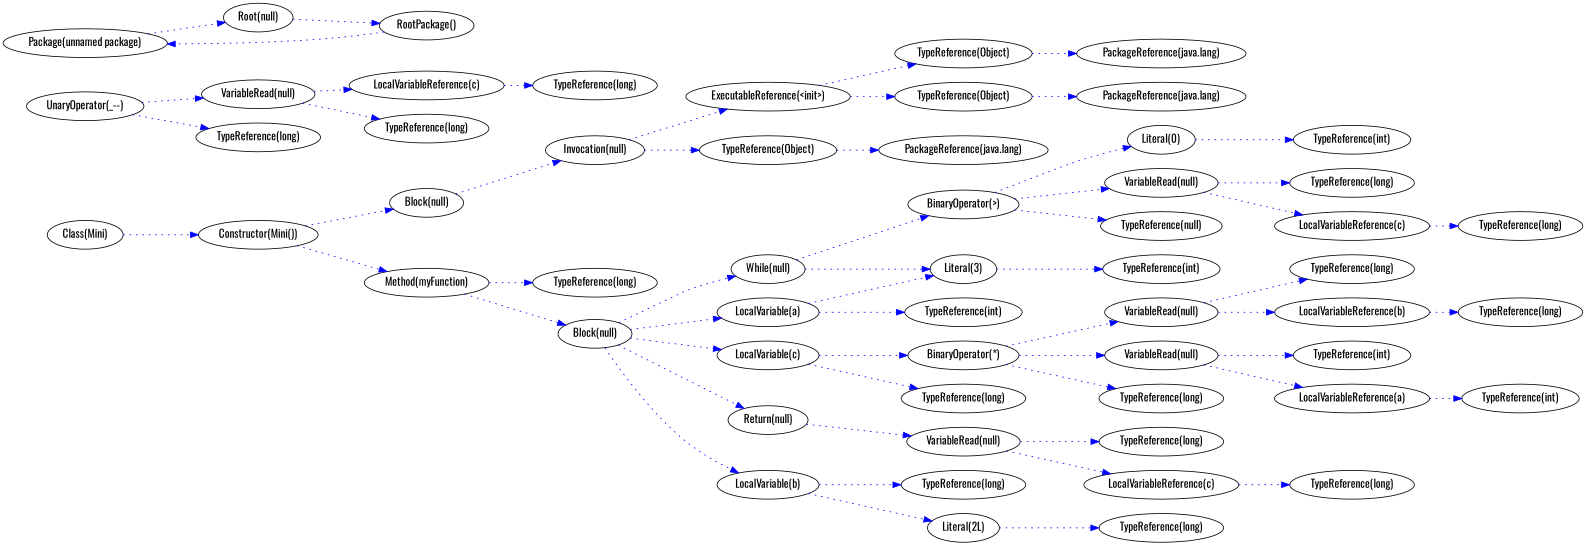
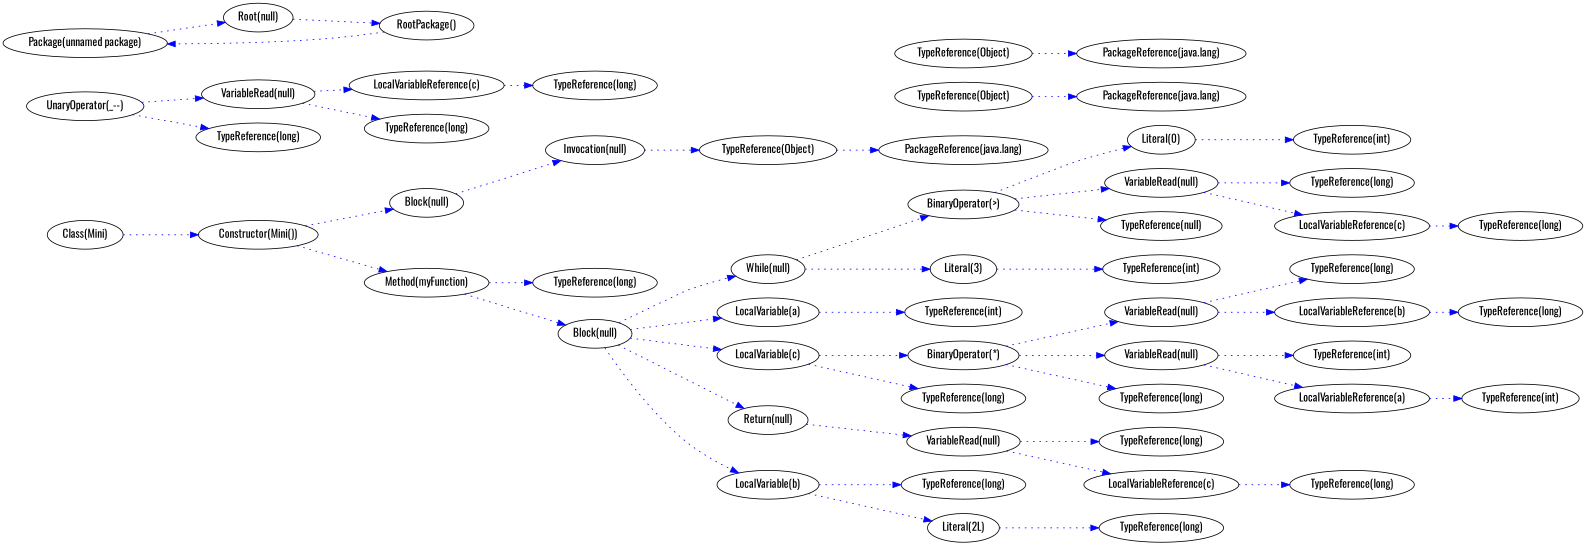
(768, 97) -> none
(867, 290) -> none
